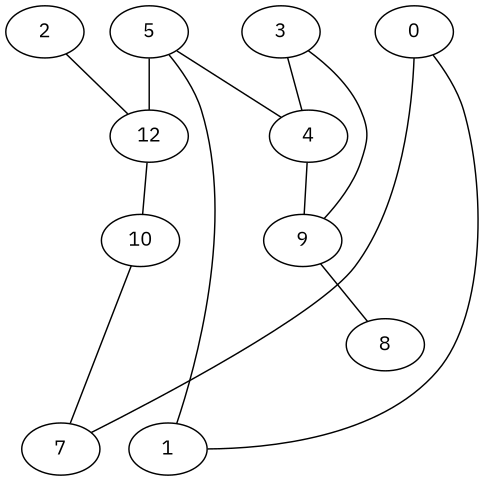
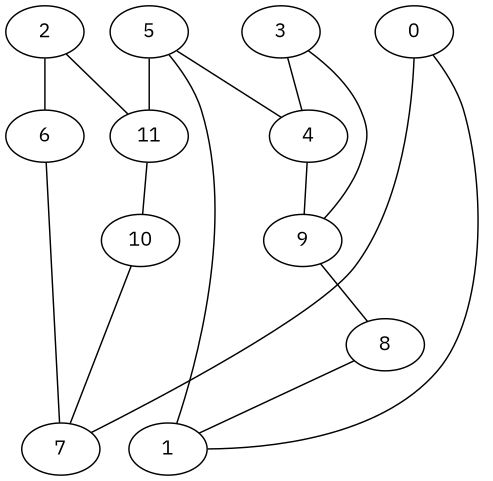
none -> (45, 136)
(149, 136) -> (149, 136)
none -> (277, 397)
